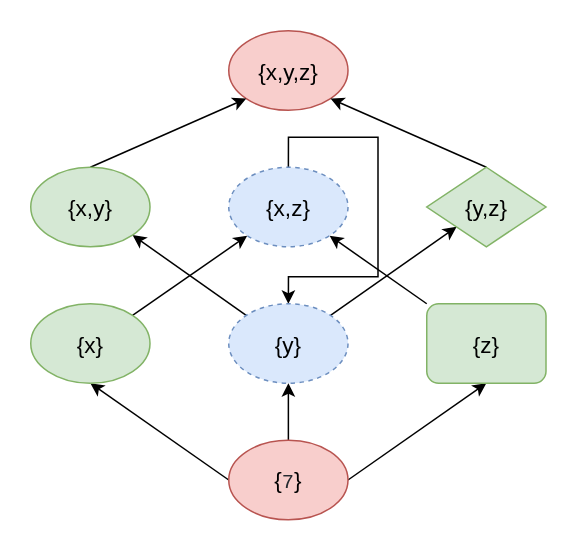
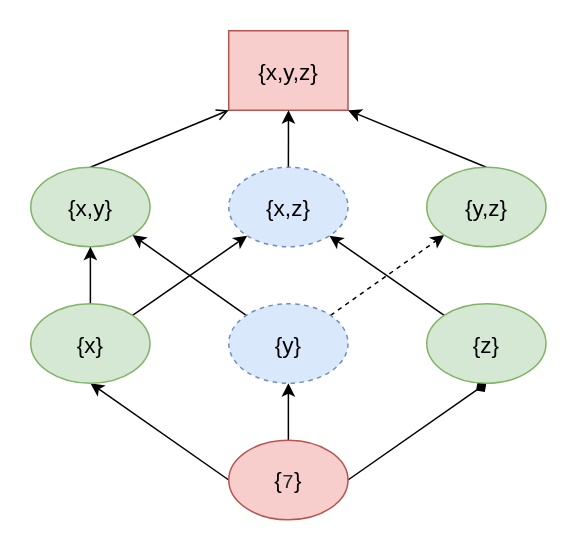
(288, 71) -> (288, 71)
(171, 132) -> (166, 136)
(486, 207) -> (486, 207)
(378, 215) -> (288, 130)
(390, 273) -> (384, 278)
none -> (90, 281)
(486, 344) -> (486, 344)
(477, 390) -> (476, 390)
